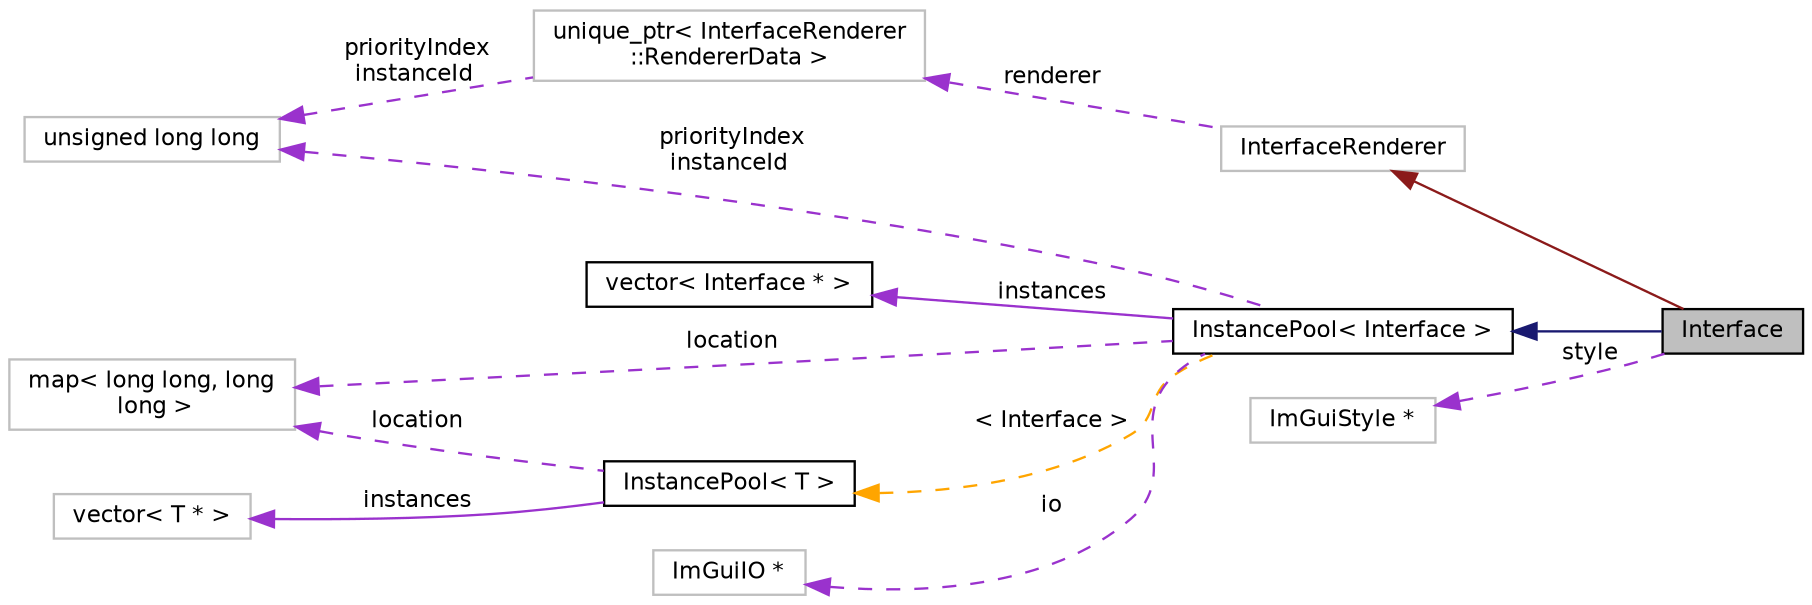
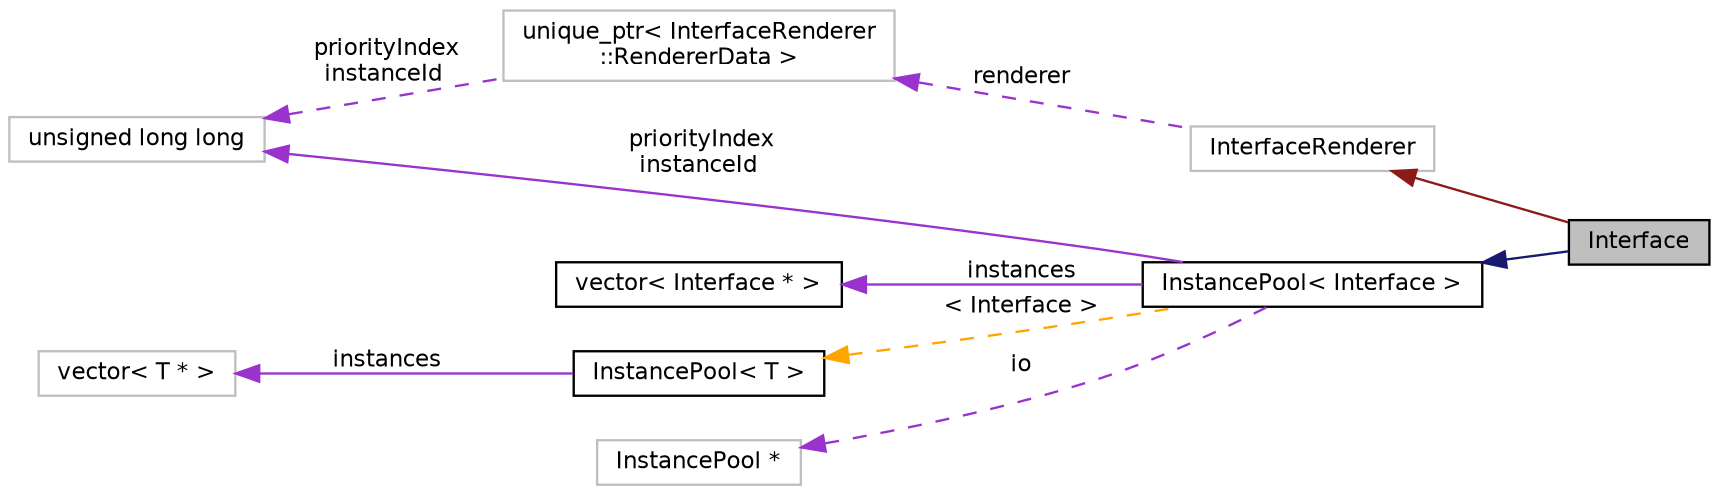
(792, 210) -> (736, 203)
(152, 395) -> none
(1343, 420) -> none
(729, 573) -> (699, 462)
